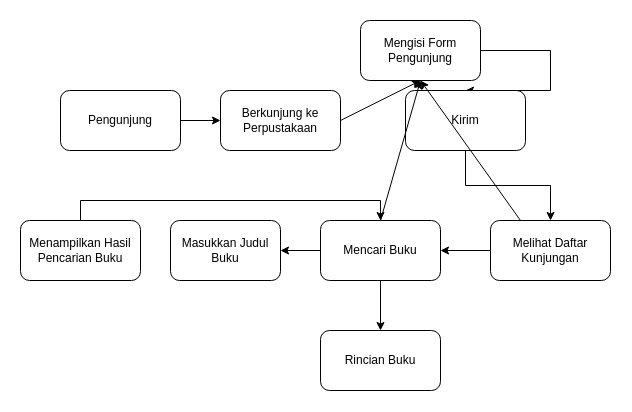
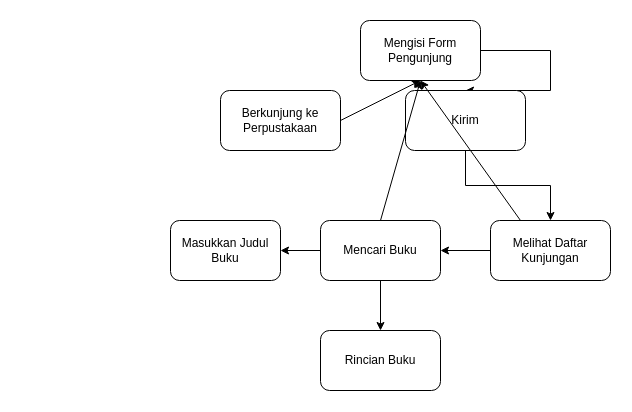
(121, 121) -> none
(197, 121) -> none
(227, 201) -> none
(81, 251) -> none
